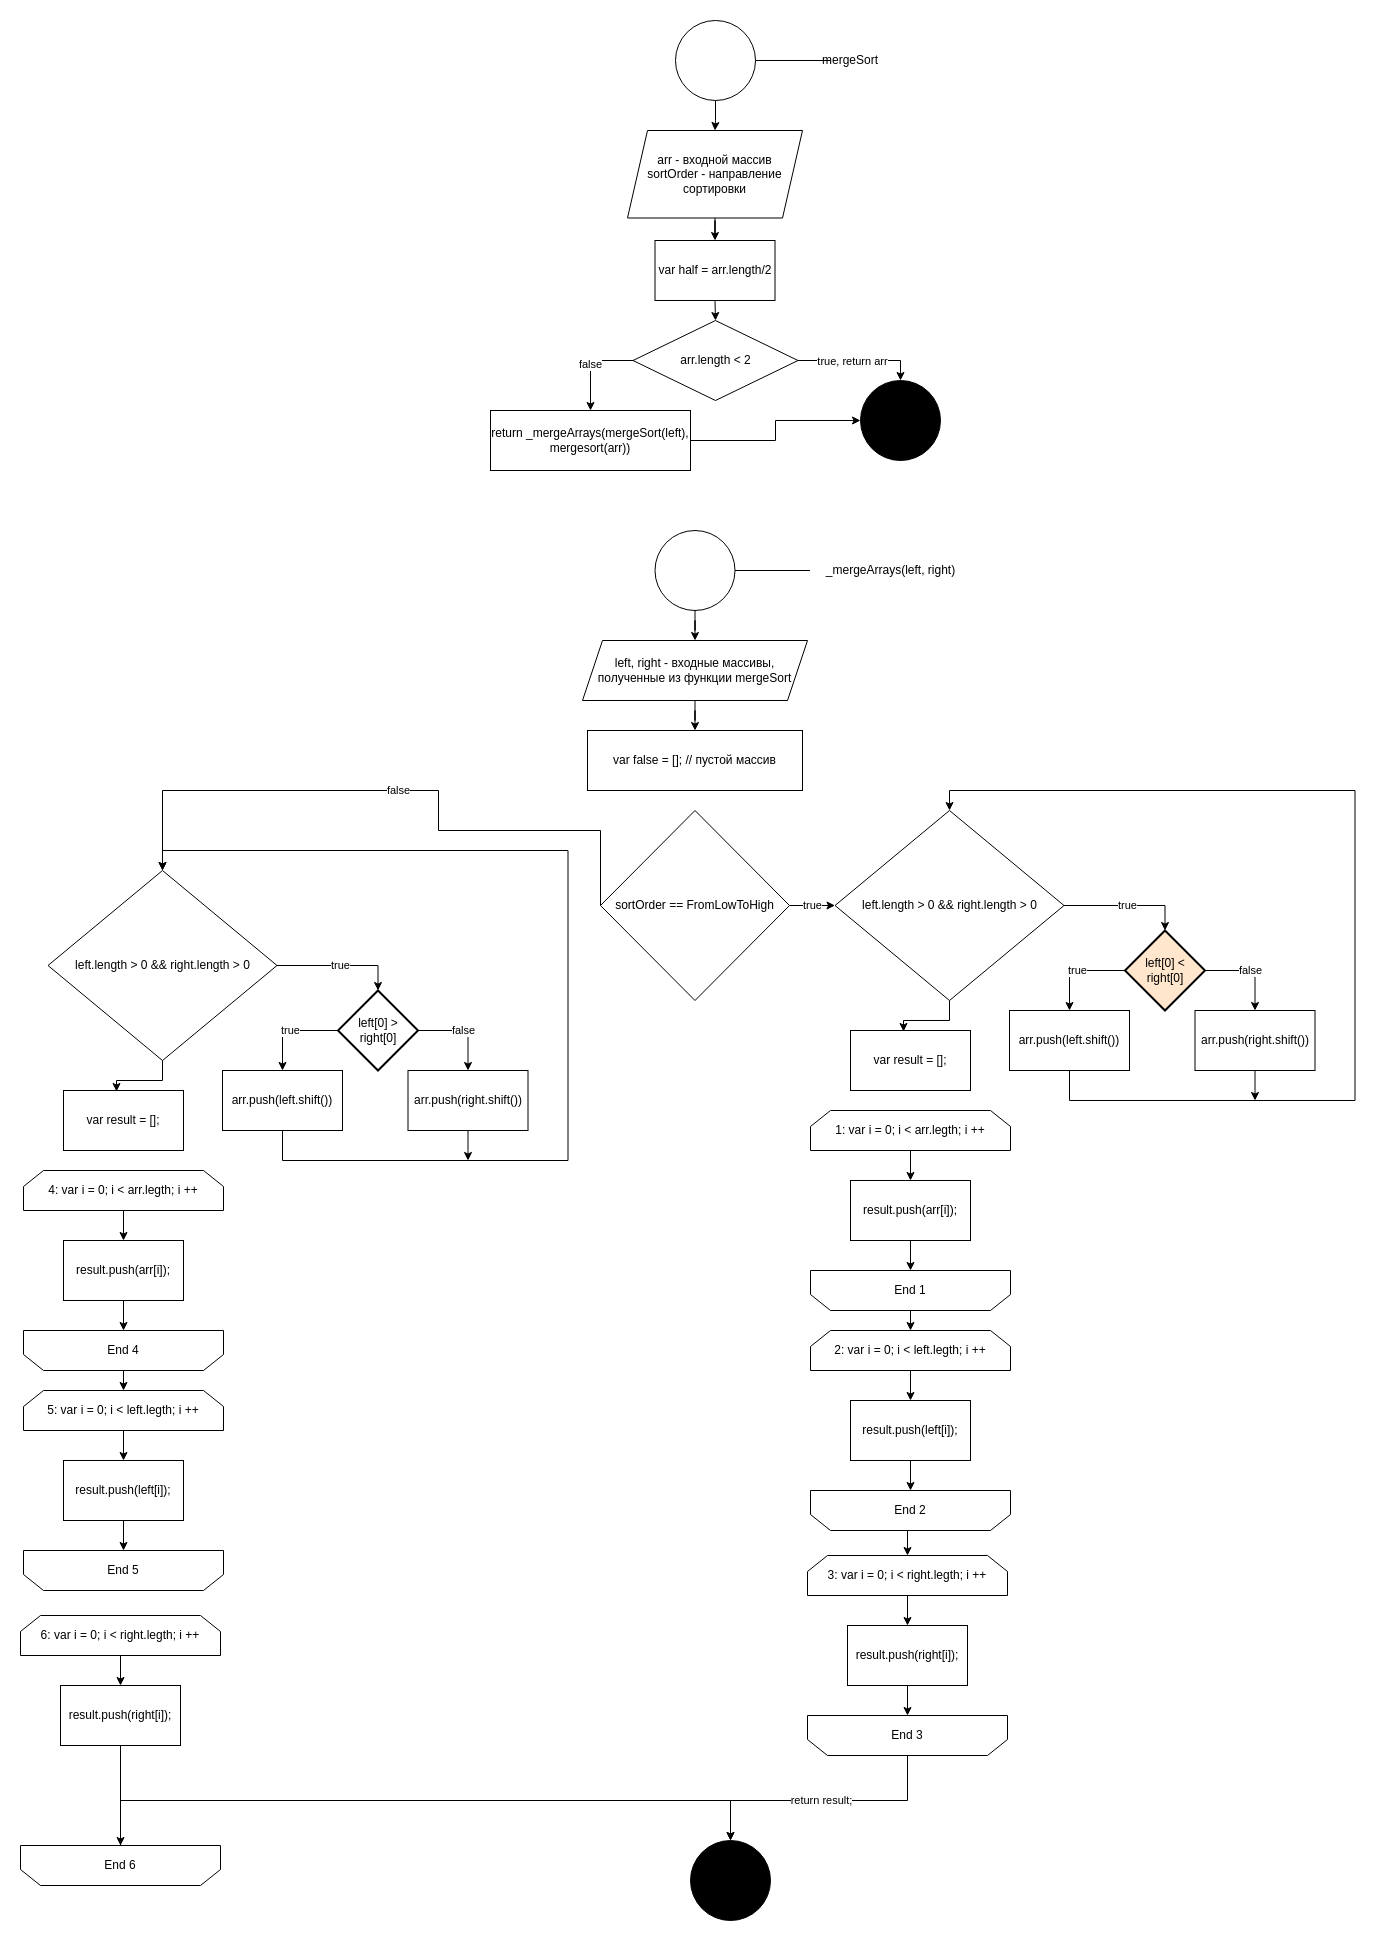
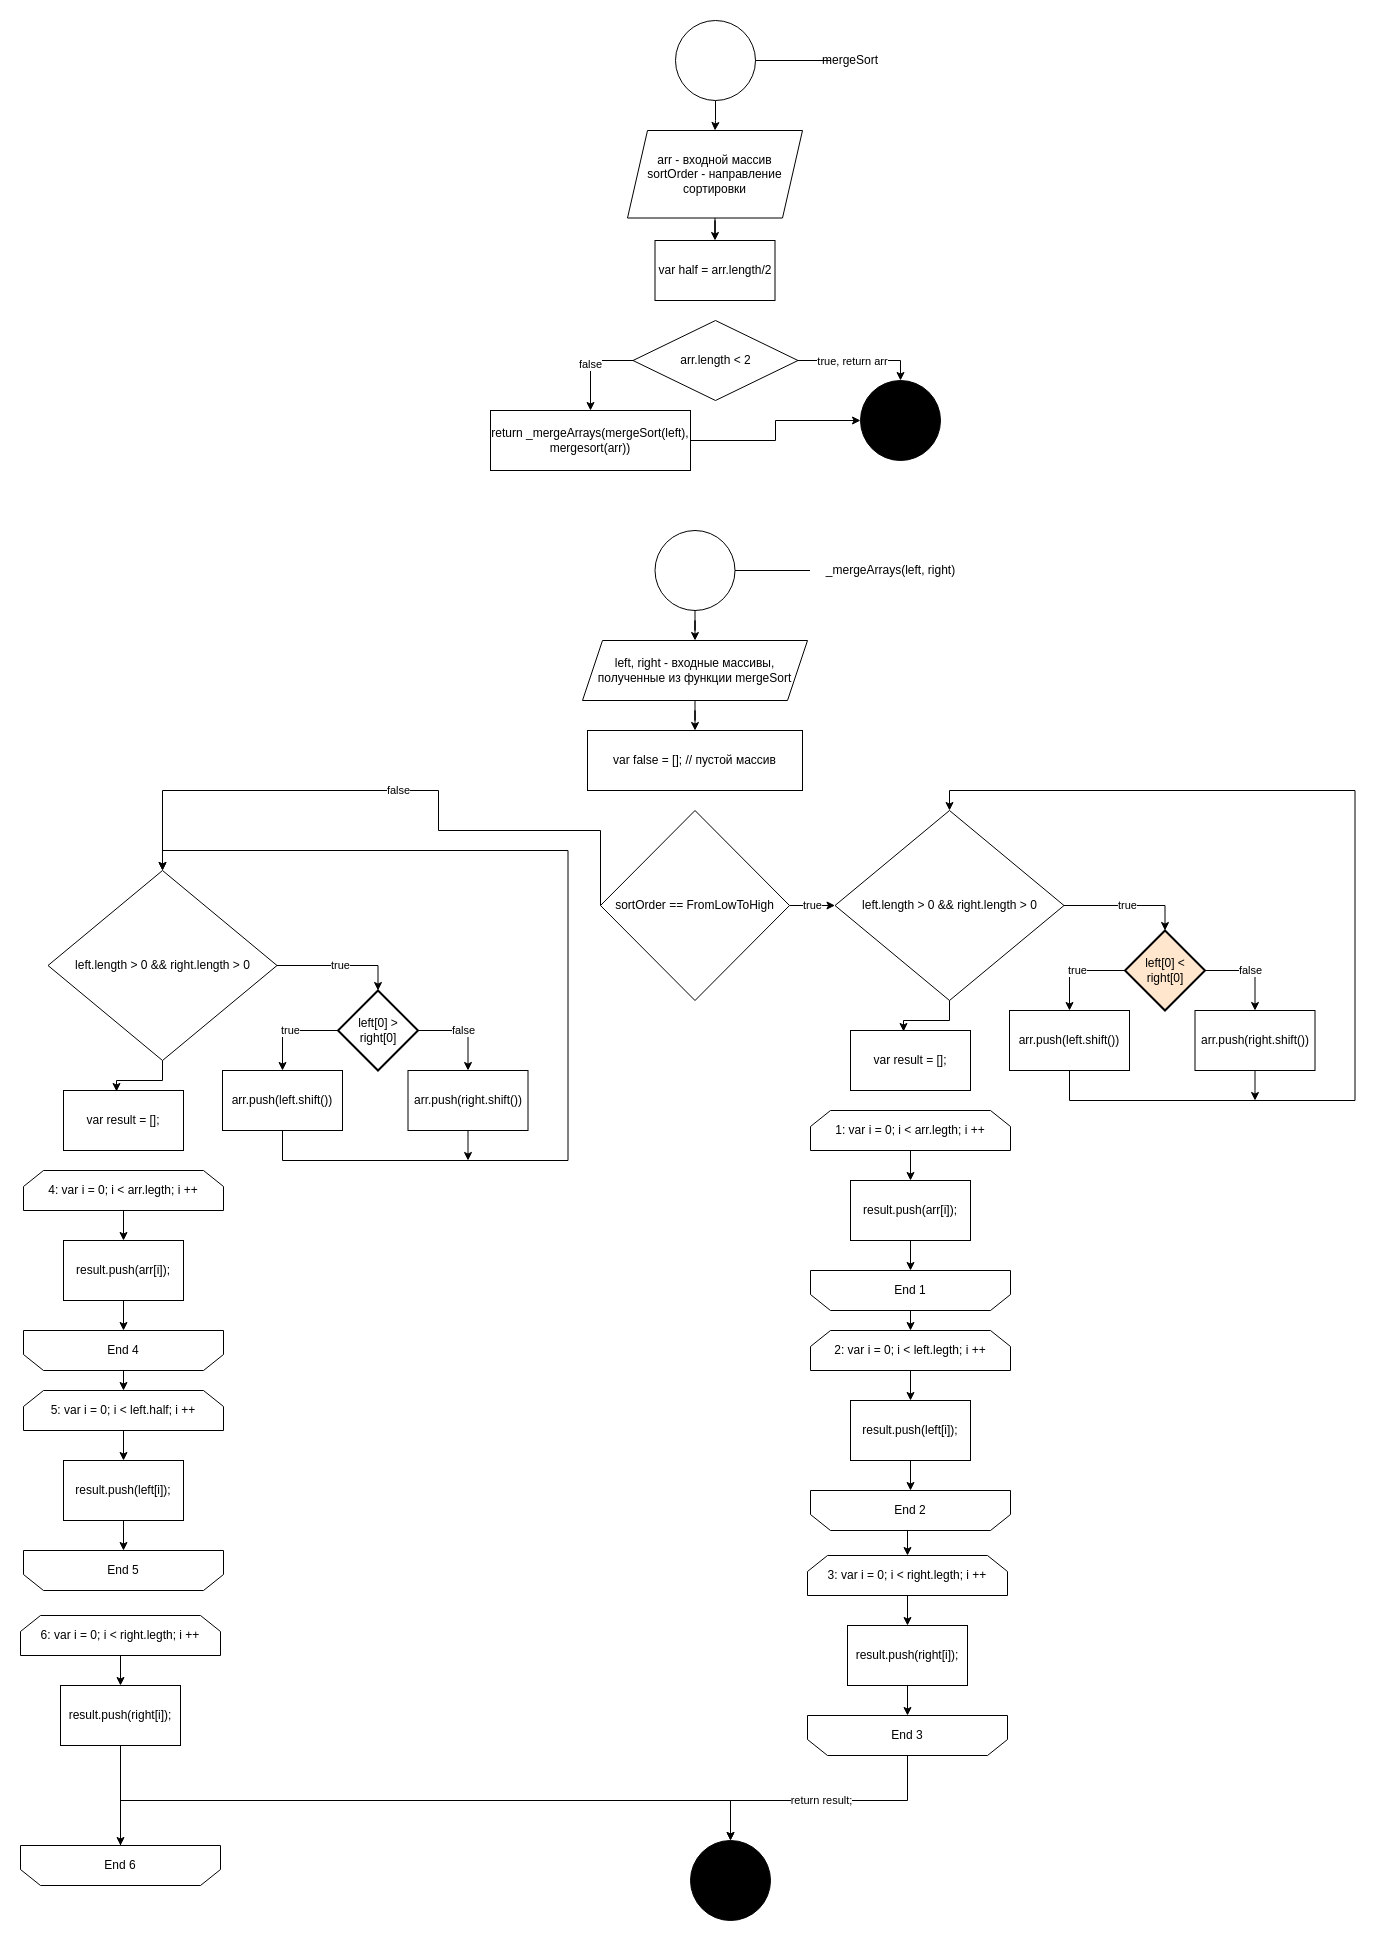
(715, 307) -> none
(124, 1411) -> (124, 1411)
